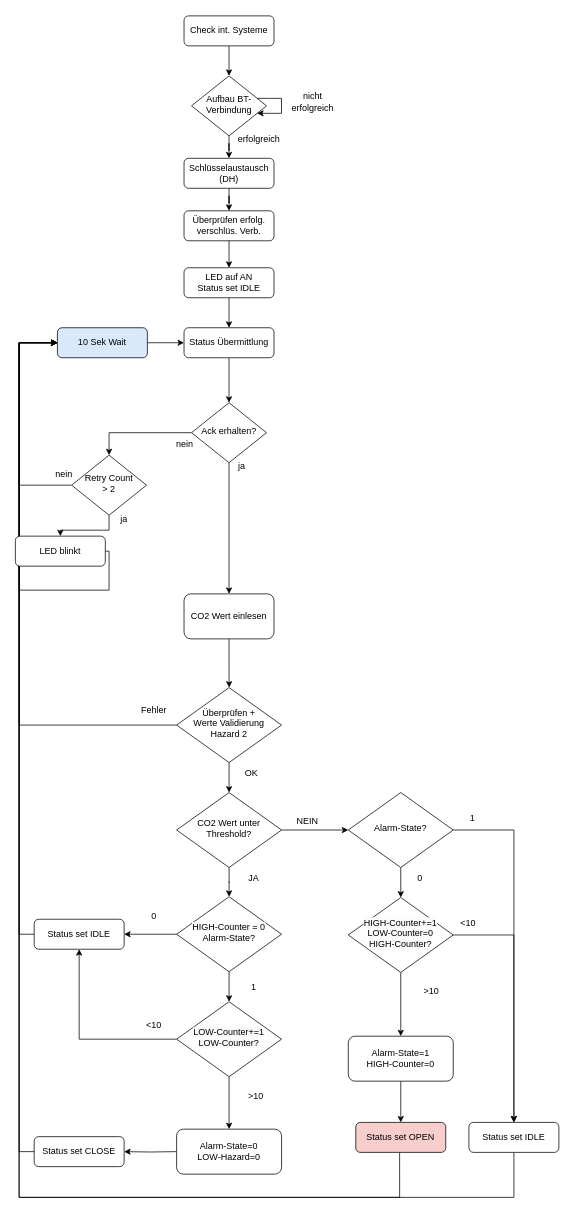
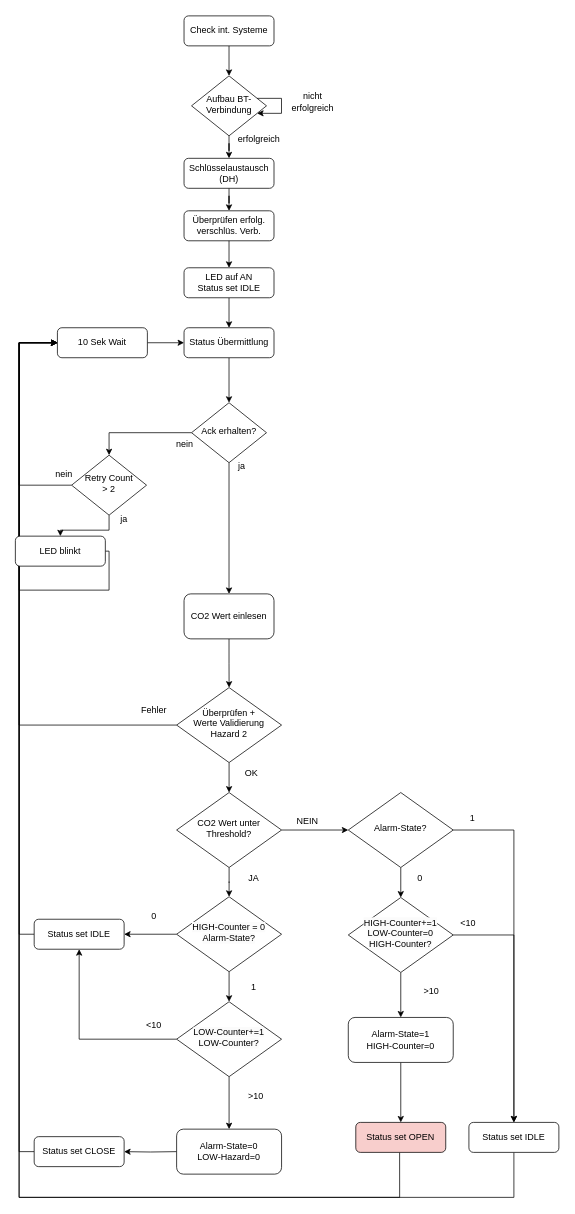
(102, 342) -> (102, 342)
(401, 1059) -> (401, 1040)
